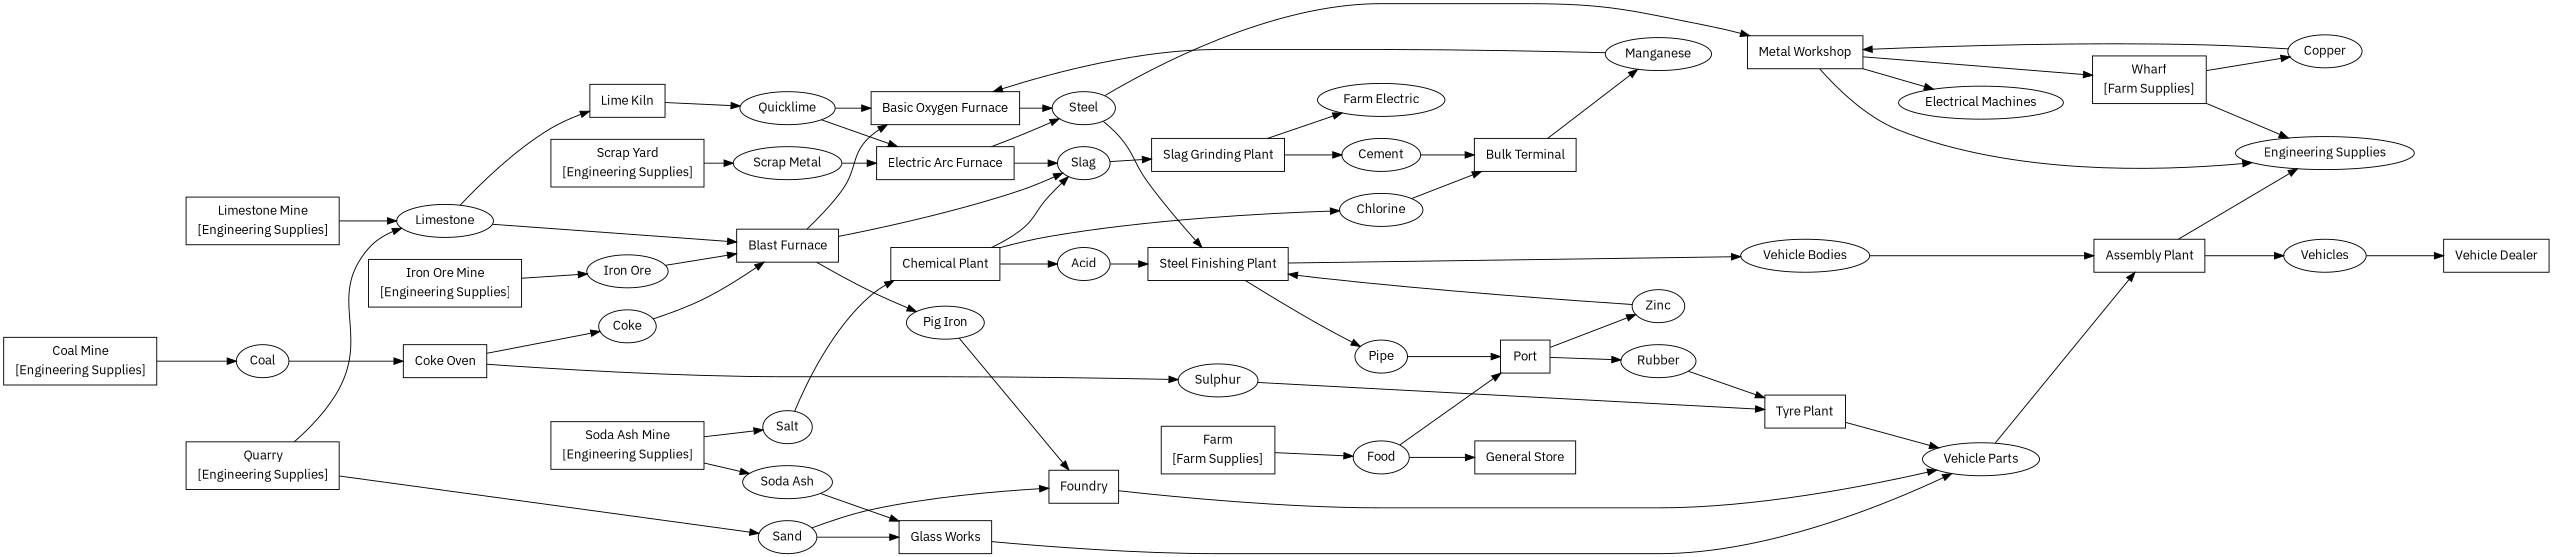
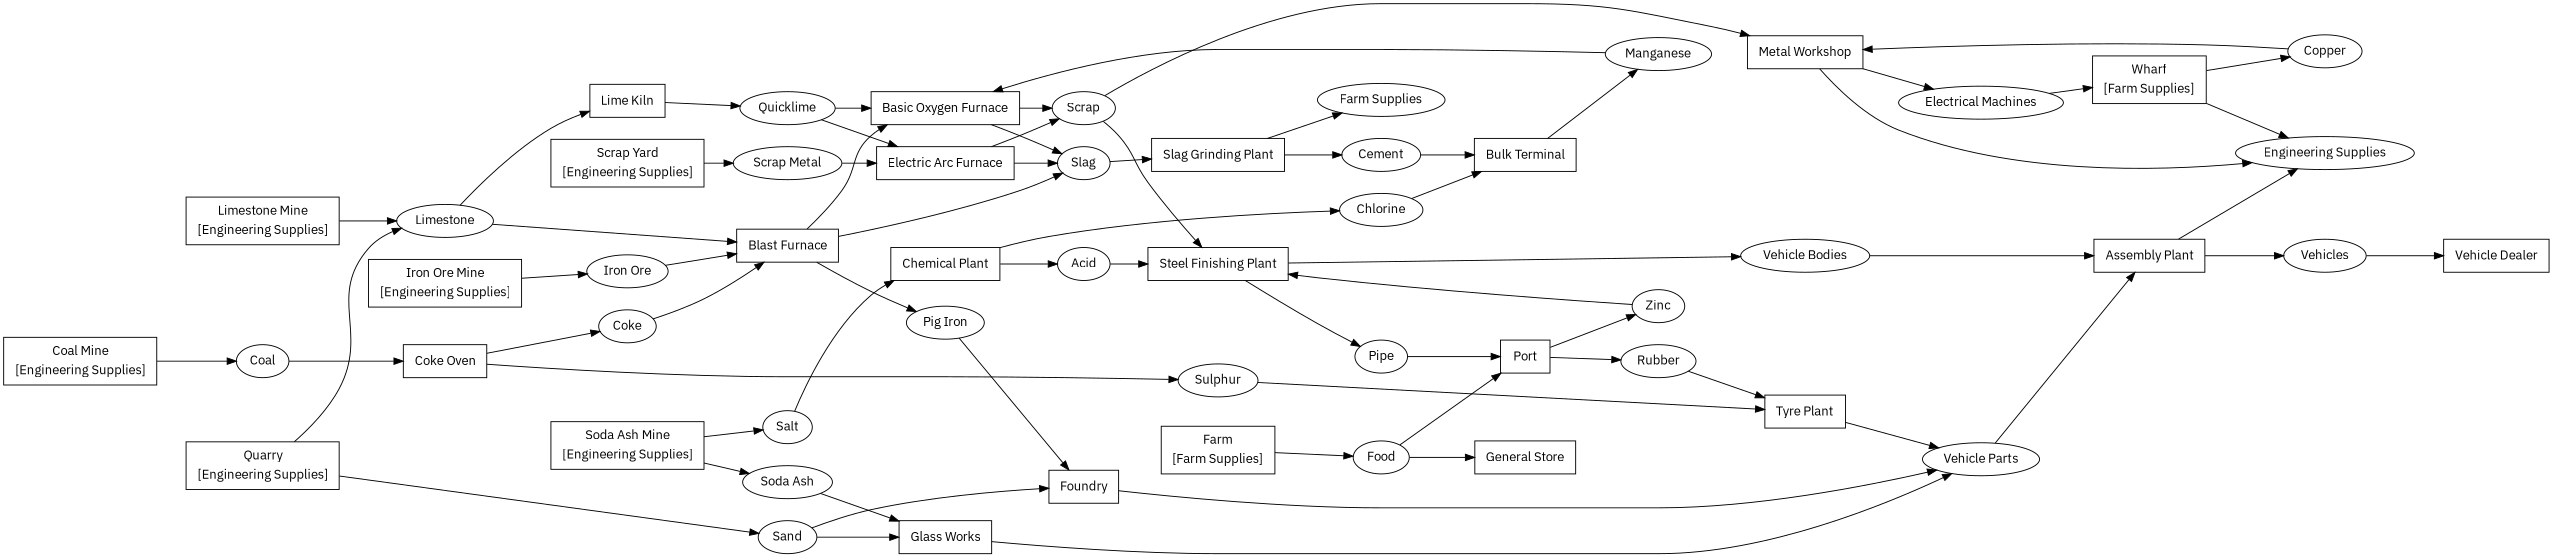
(1973, 66) -> (2066, 91)
(1381, 100) -> (1381, 100)
(1084, 108) -> (1084, 108)
(1031, 220) -> (1027, 139)
